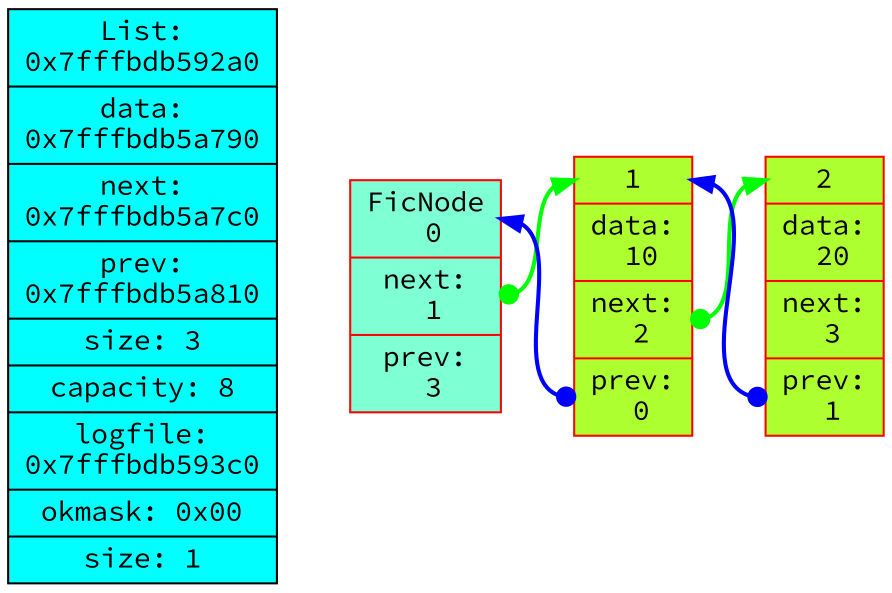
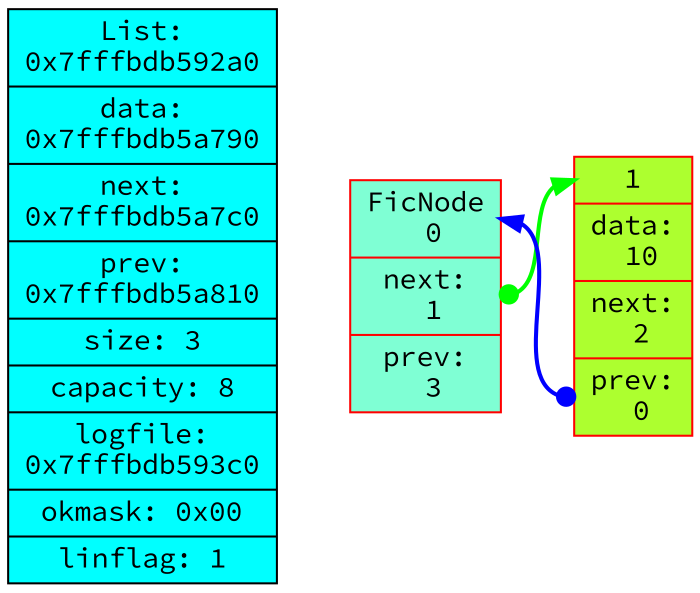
(825, 296) -> none
(143, 559) -> (143, 559)
